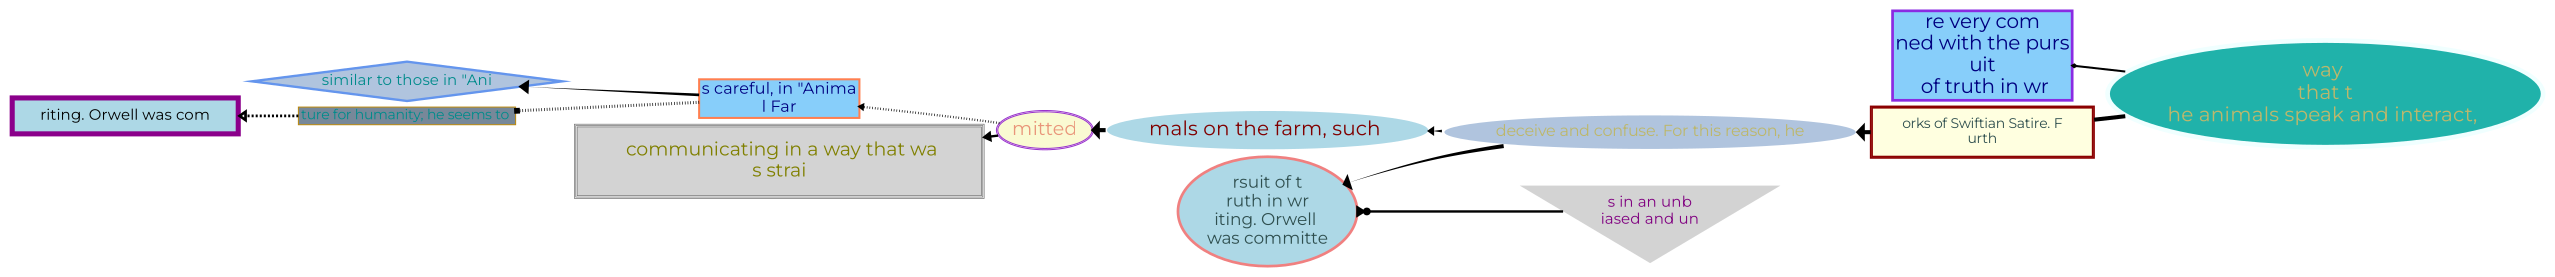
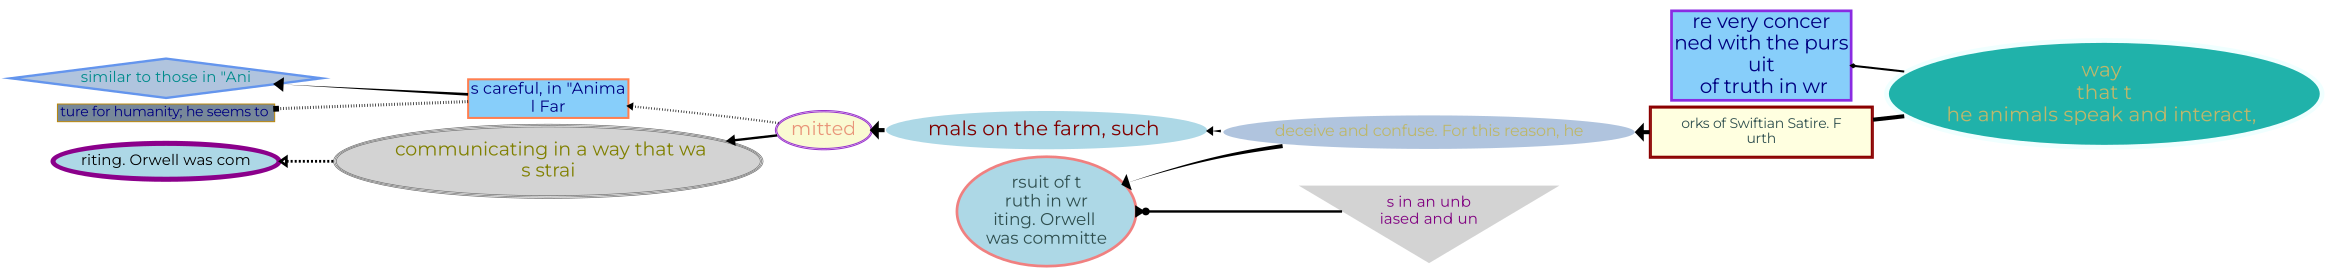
(1982, 56) -> (1761, 56)
(125, 116) -> (166, 161)
(272, 116) -> (310, 161)
(407, 116) -> (166, 113)
(779, 161) -> (548, 161)
